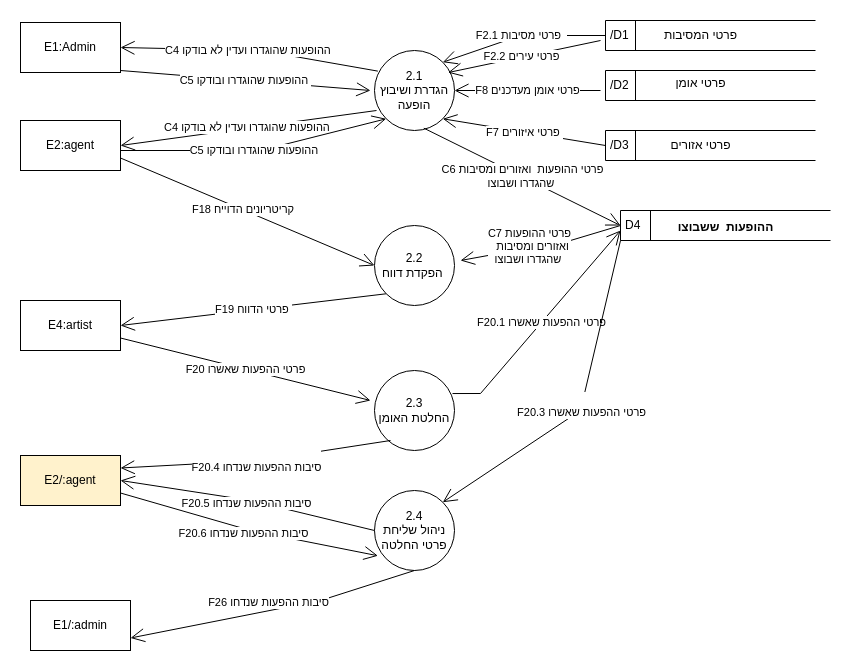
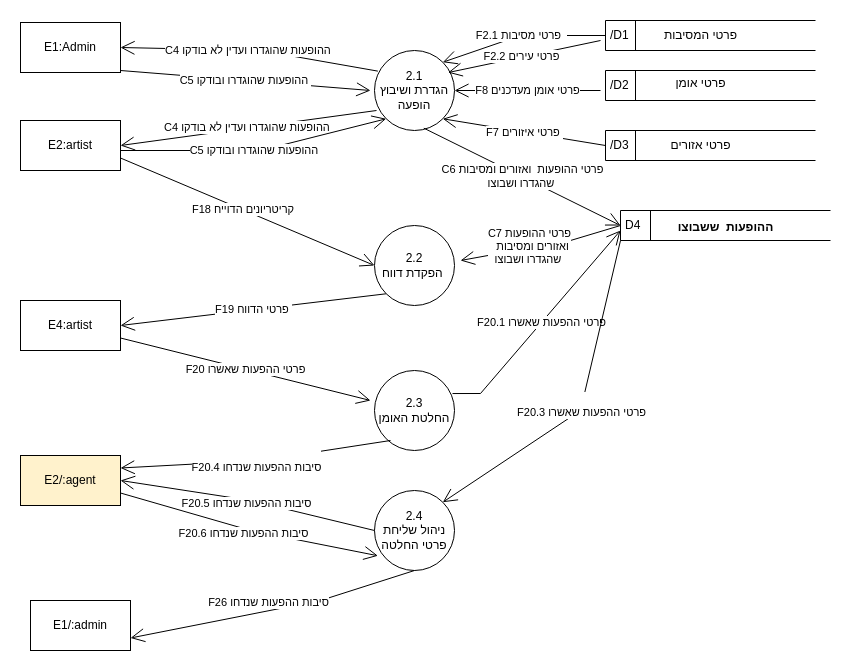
(71, 146) -> (71, 146)
